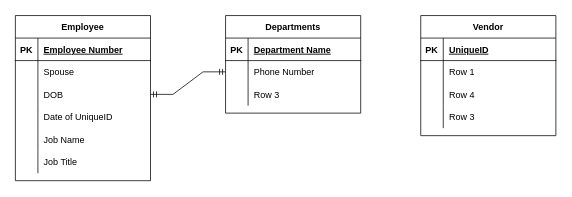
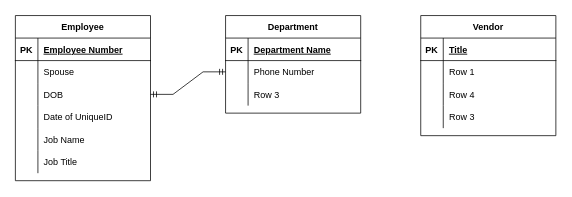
(293, 27) -> (293, 27)
(467, 50) -> (459, 50)
